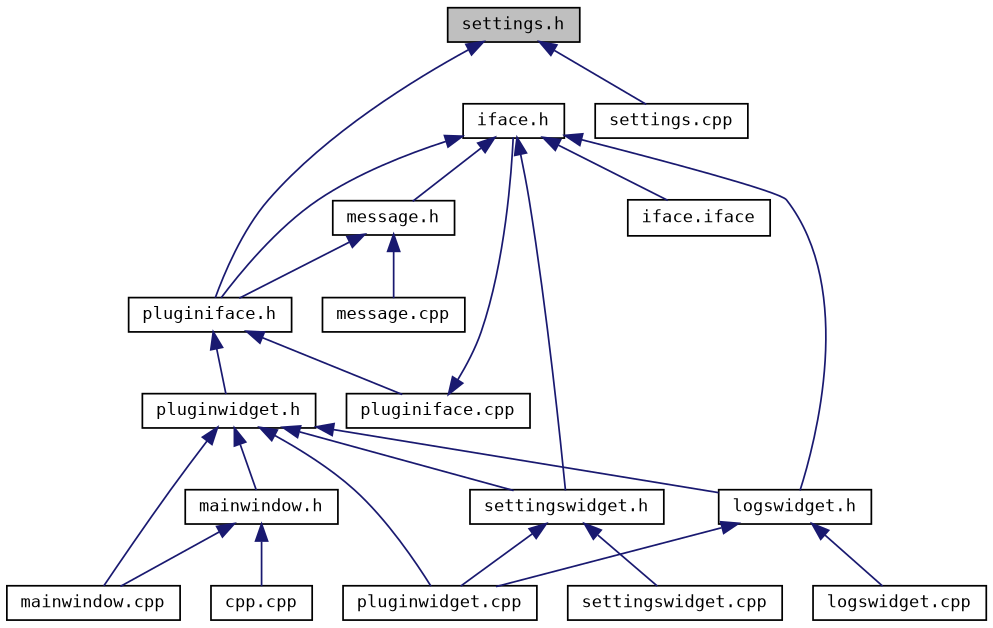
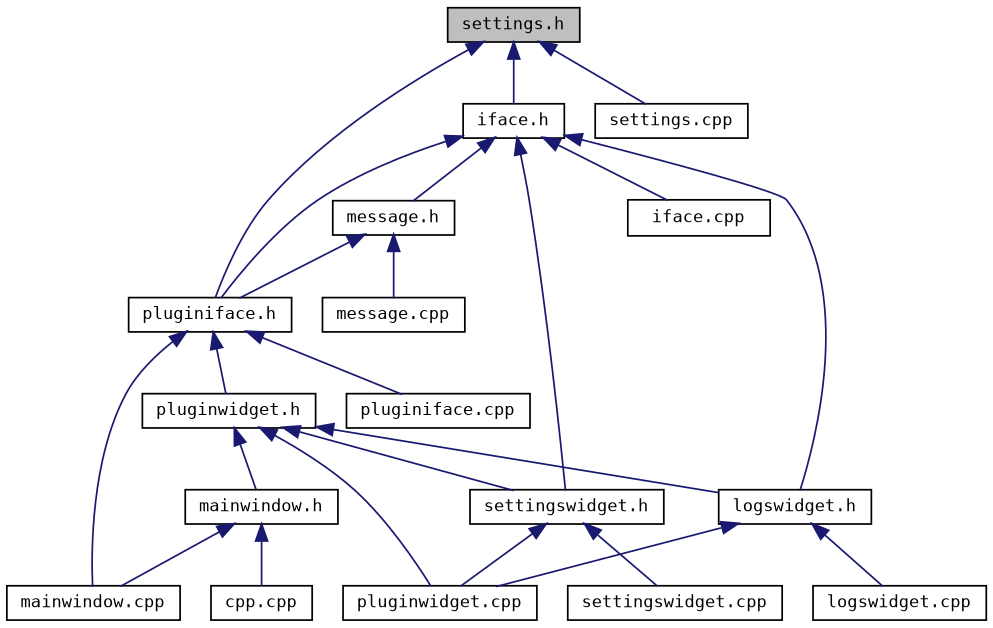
(699, 218) -> (699, 218)
(499, 262) -> (514, 82)
(154, 513) -> (104, 454)
